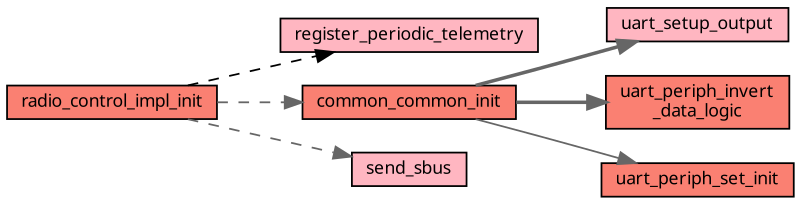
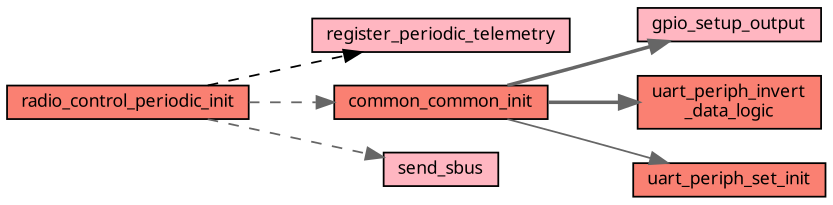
(698, 25) -> (729, 25)
(112, 102) -> (128, 102)
